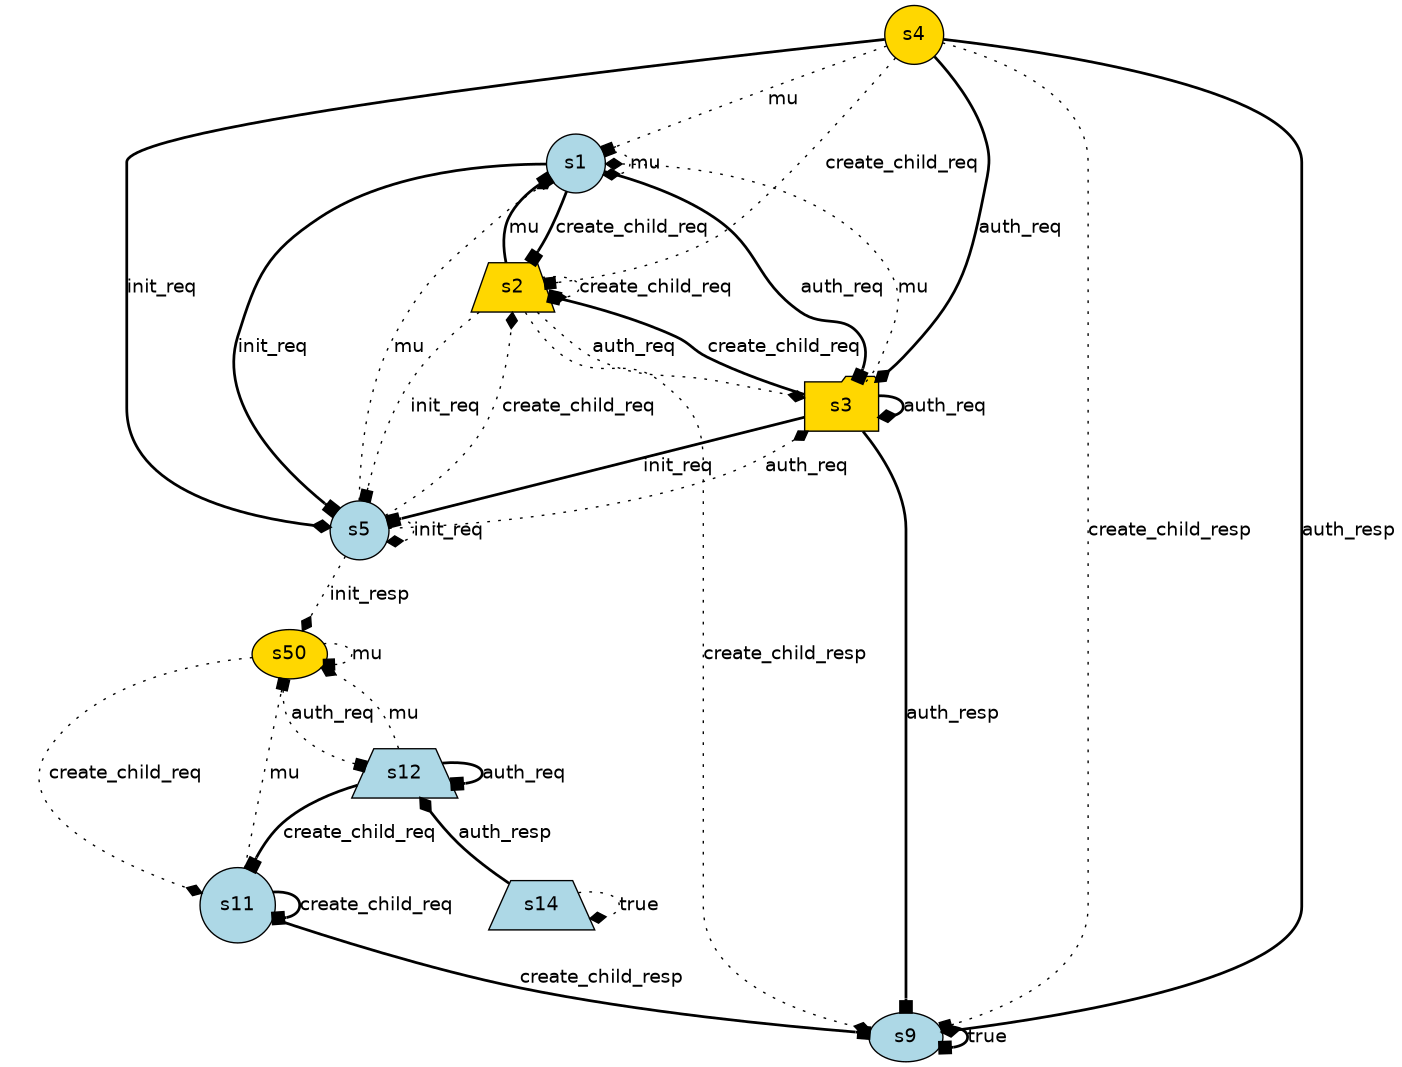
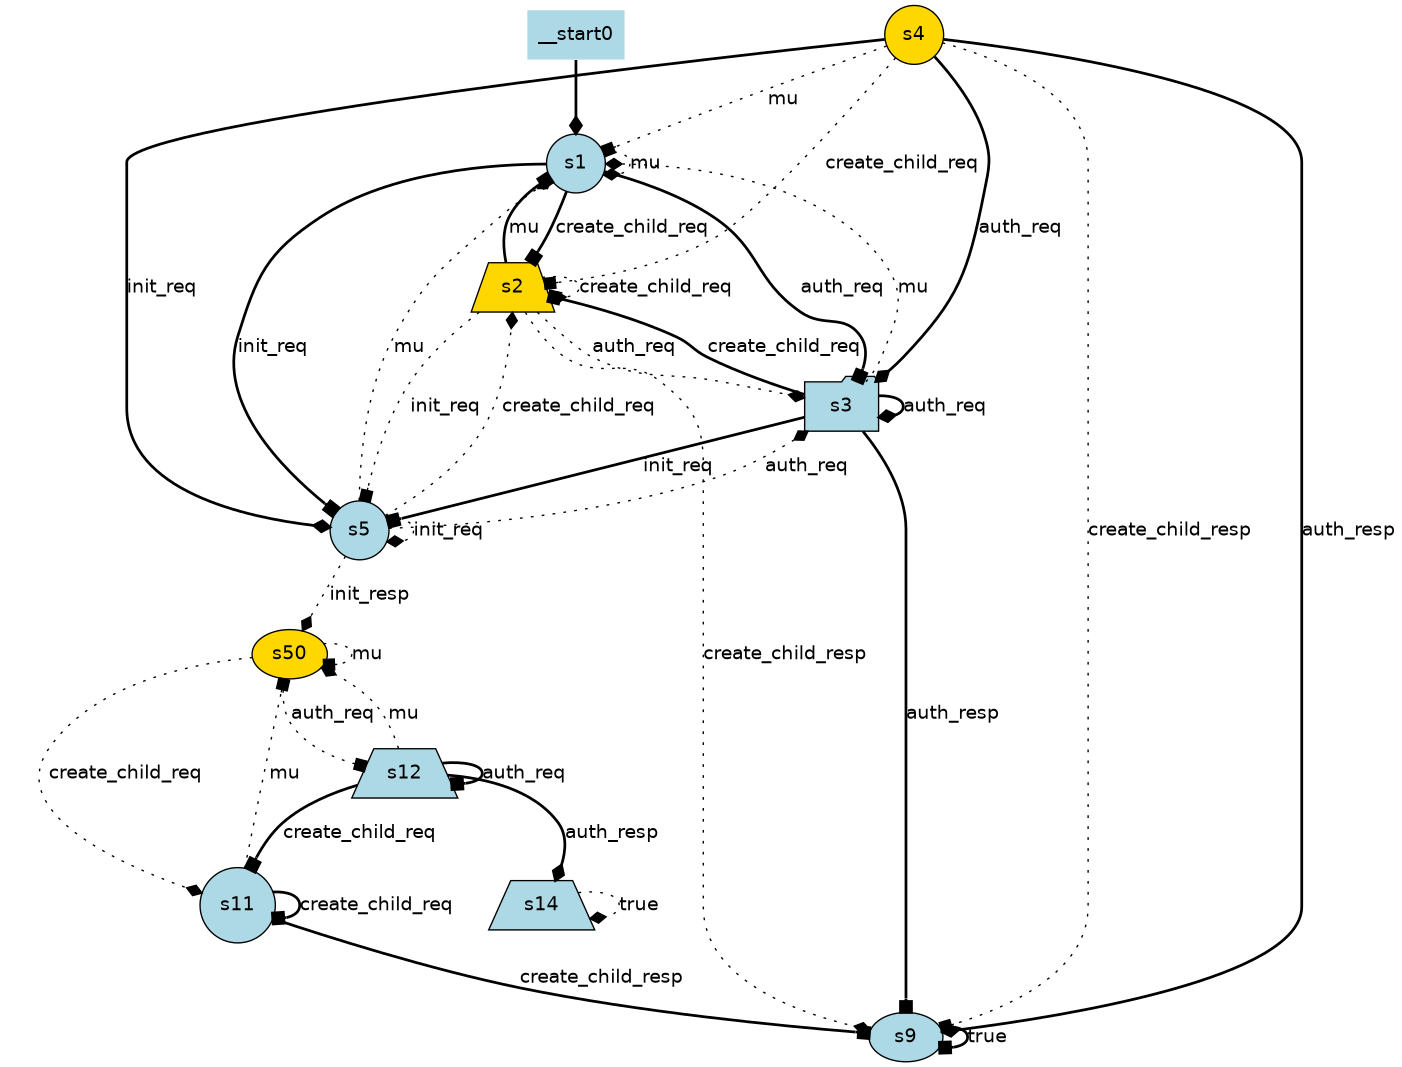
none -> (576, 35)
(842, 407) -> (842, 407)
(467, 851) -> (528, 797)
